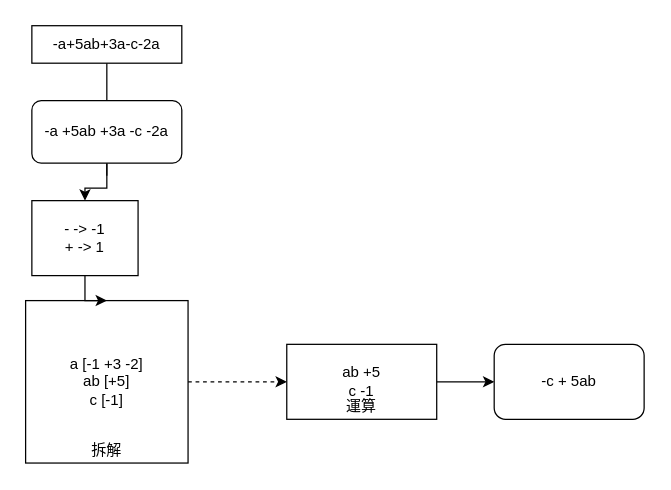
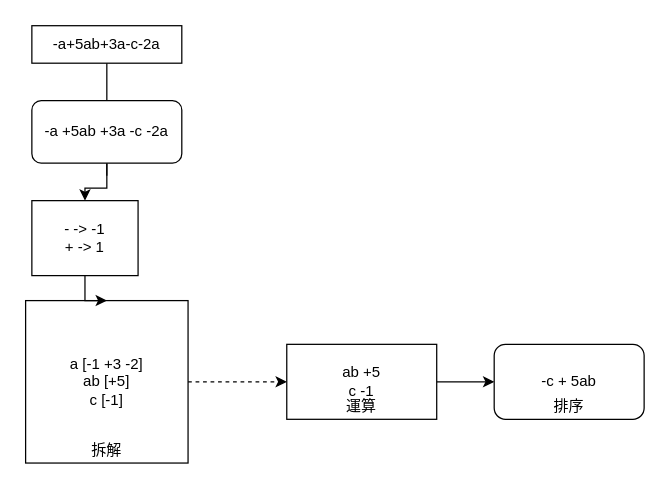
none -> (569, 407)
